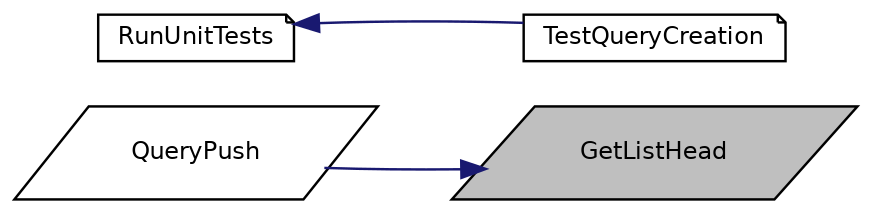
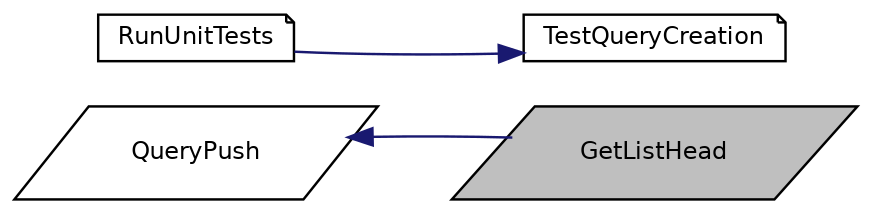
(421, 21) -> (396, 54)
(393, 169) -> (443, 136)
